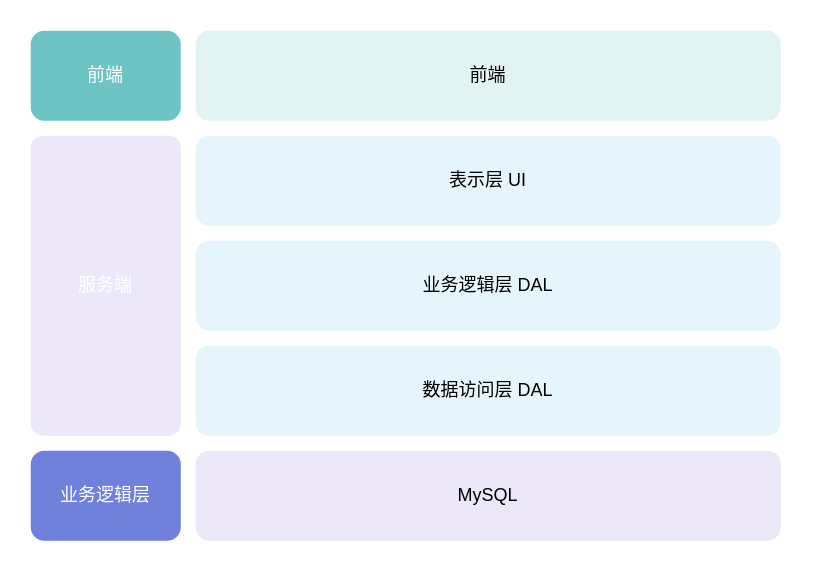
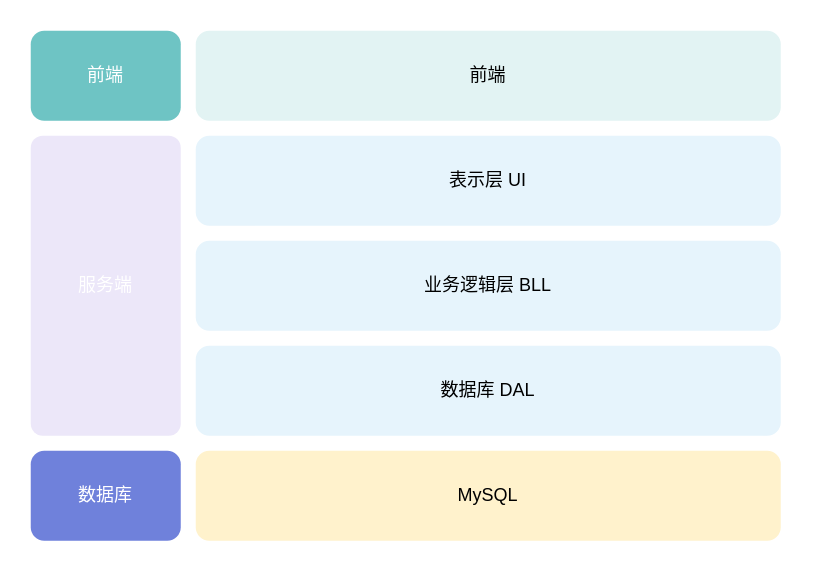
(488, 286) -> (488, 286)
(488, 391) -> (488, 391)
(106, 496) -> (106, 496)
(488, 496) -> (488, 496)
